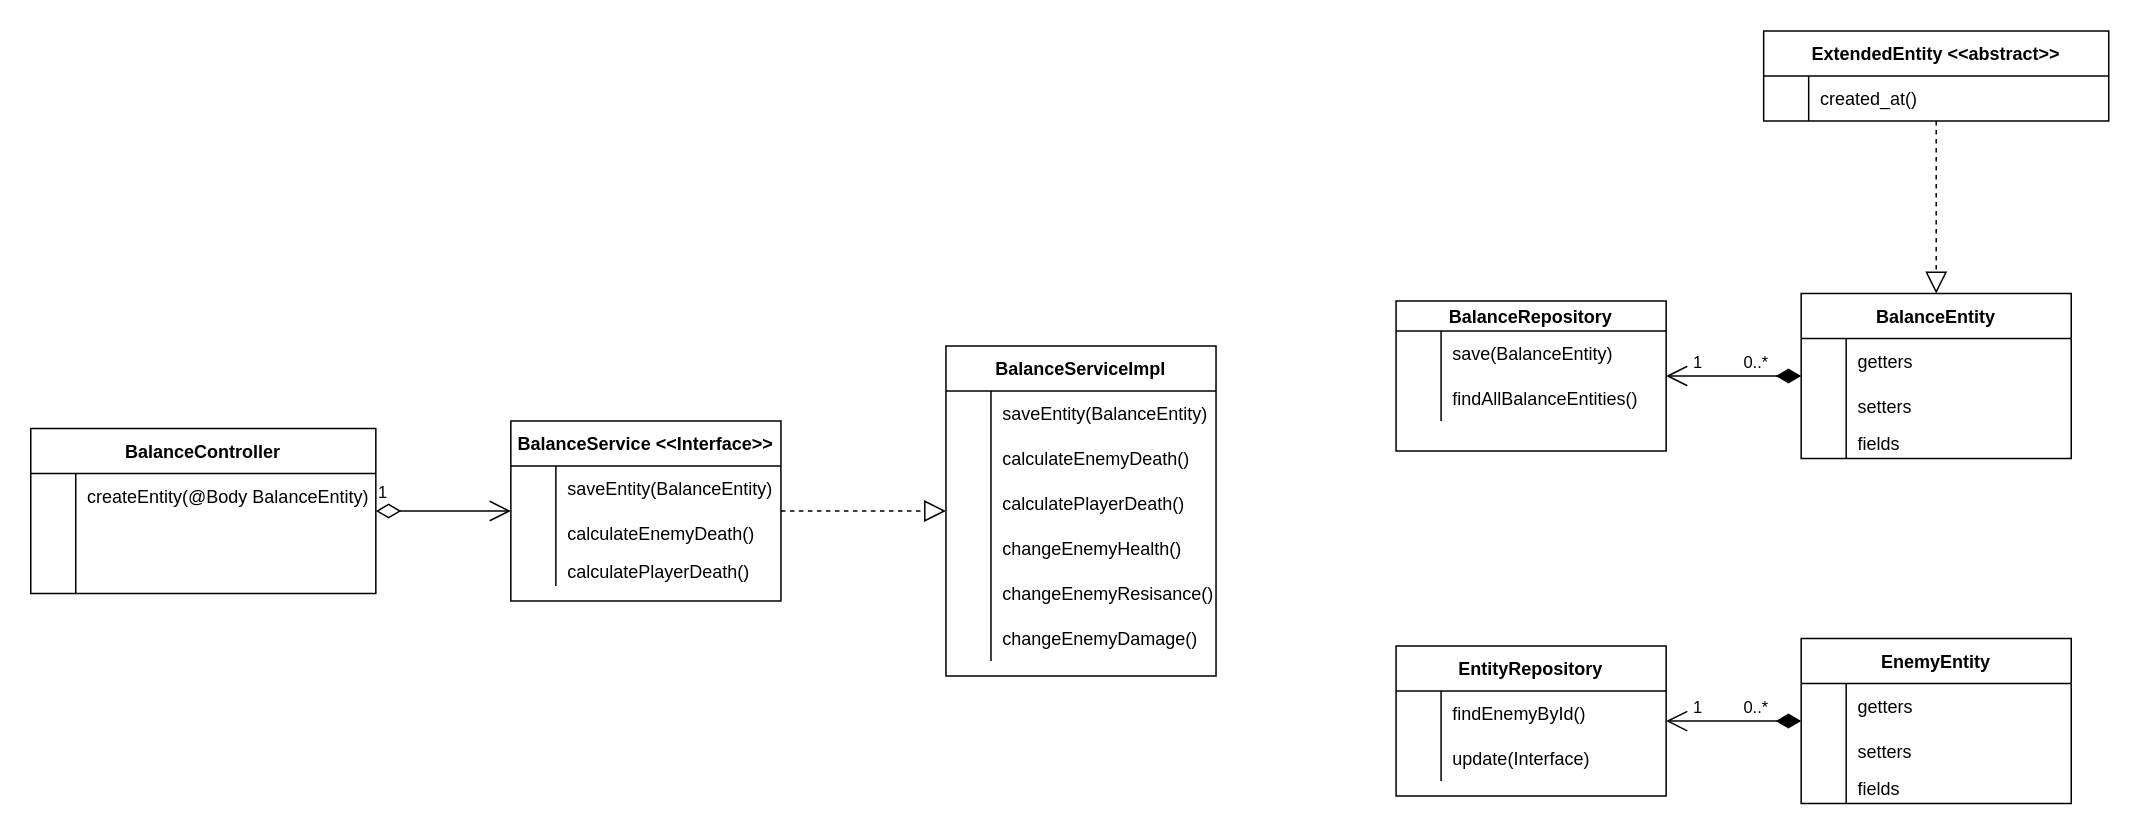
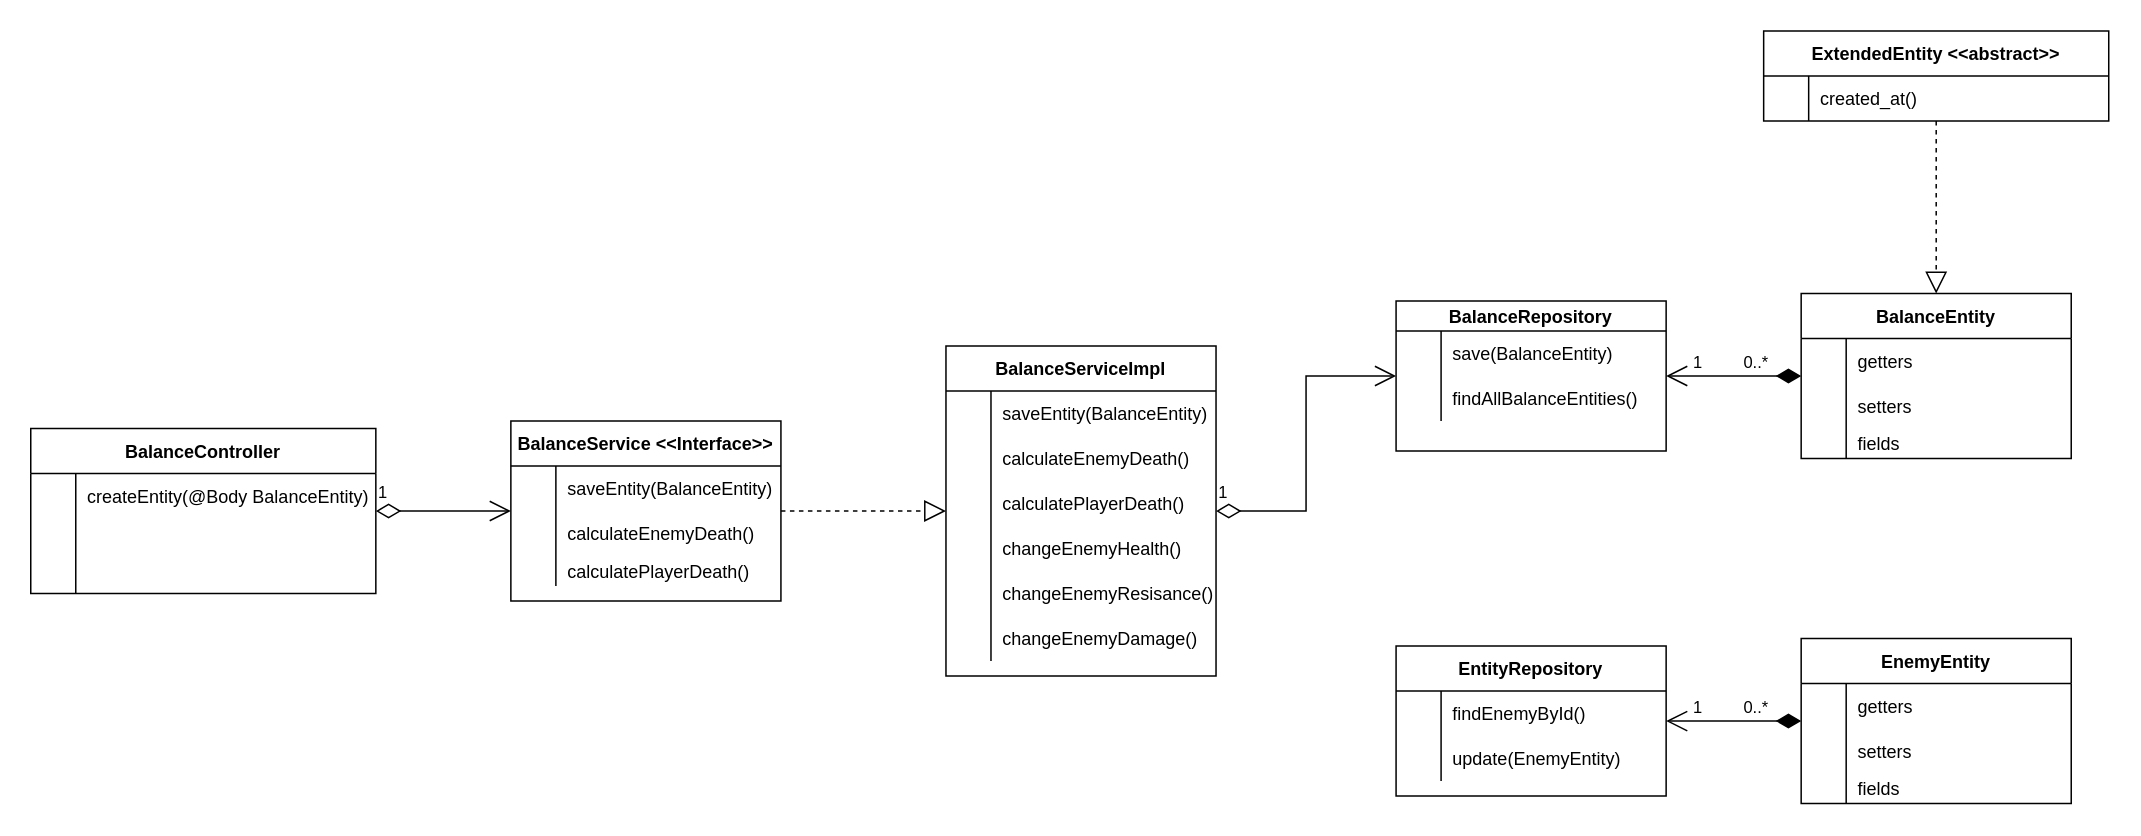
none -> (1306, 434)
(1538, 759) -> (1545, 759)
